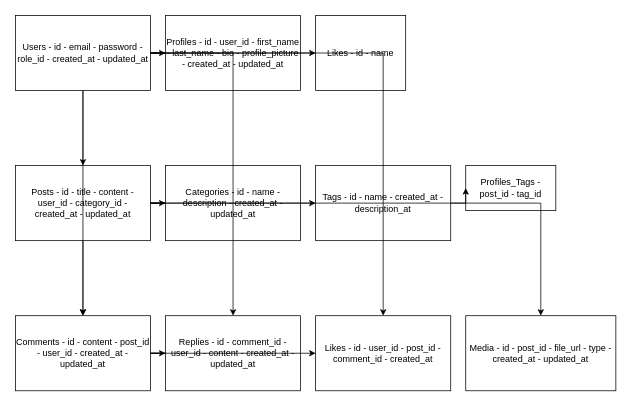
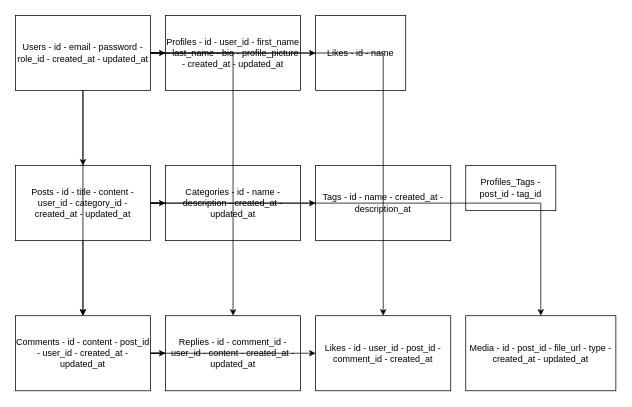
(465, 194) -> none
